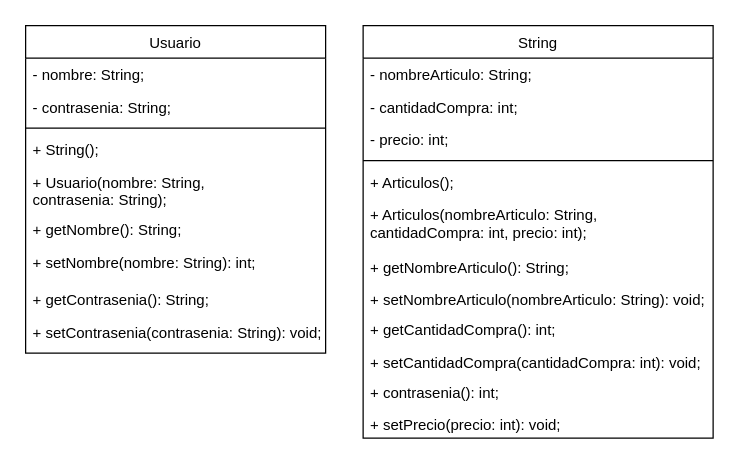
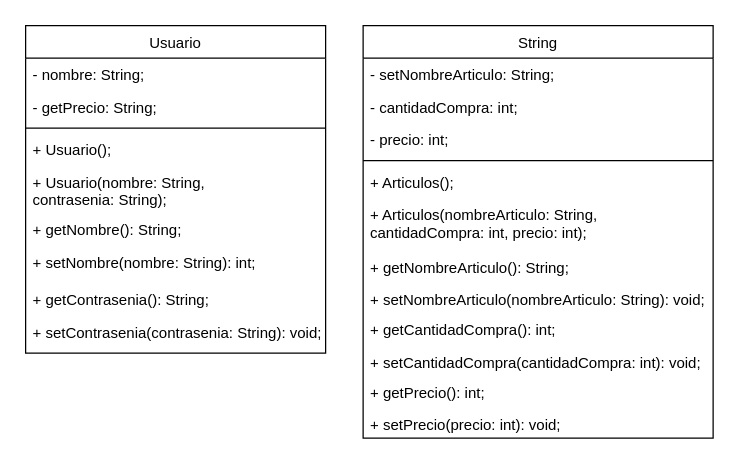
(461, 75) -> (474, 75)
(113, 108) -> (105, 108)
(73, 150) -> (77, 150)
(447, 393) -> (438, 393)
